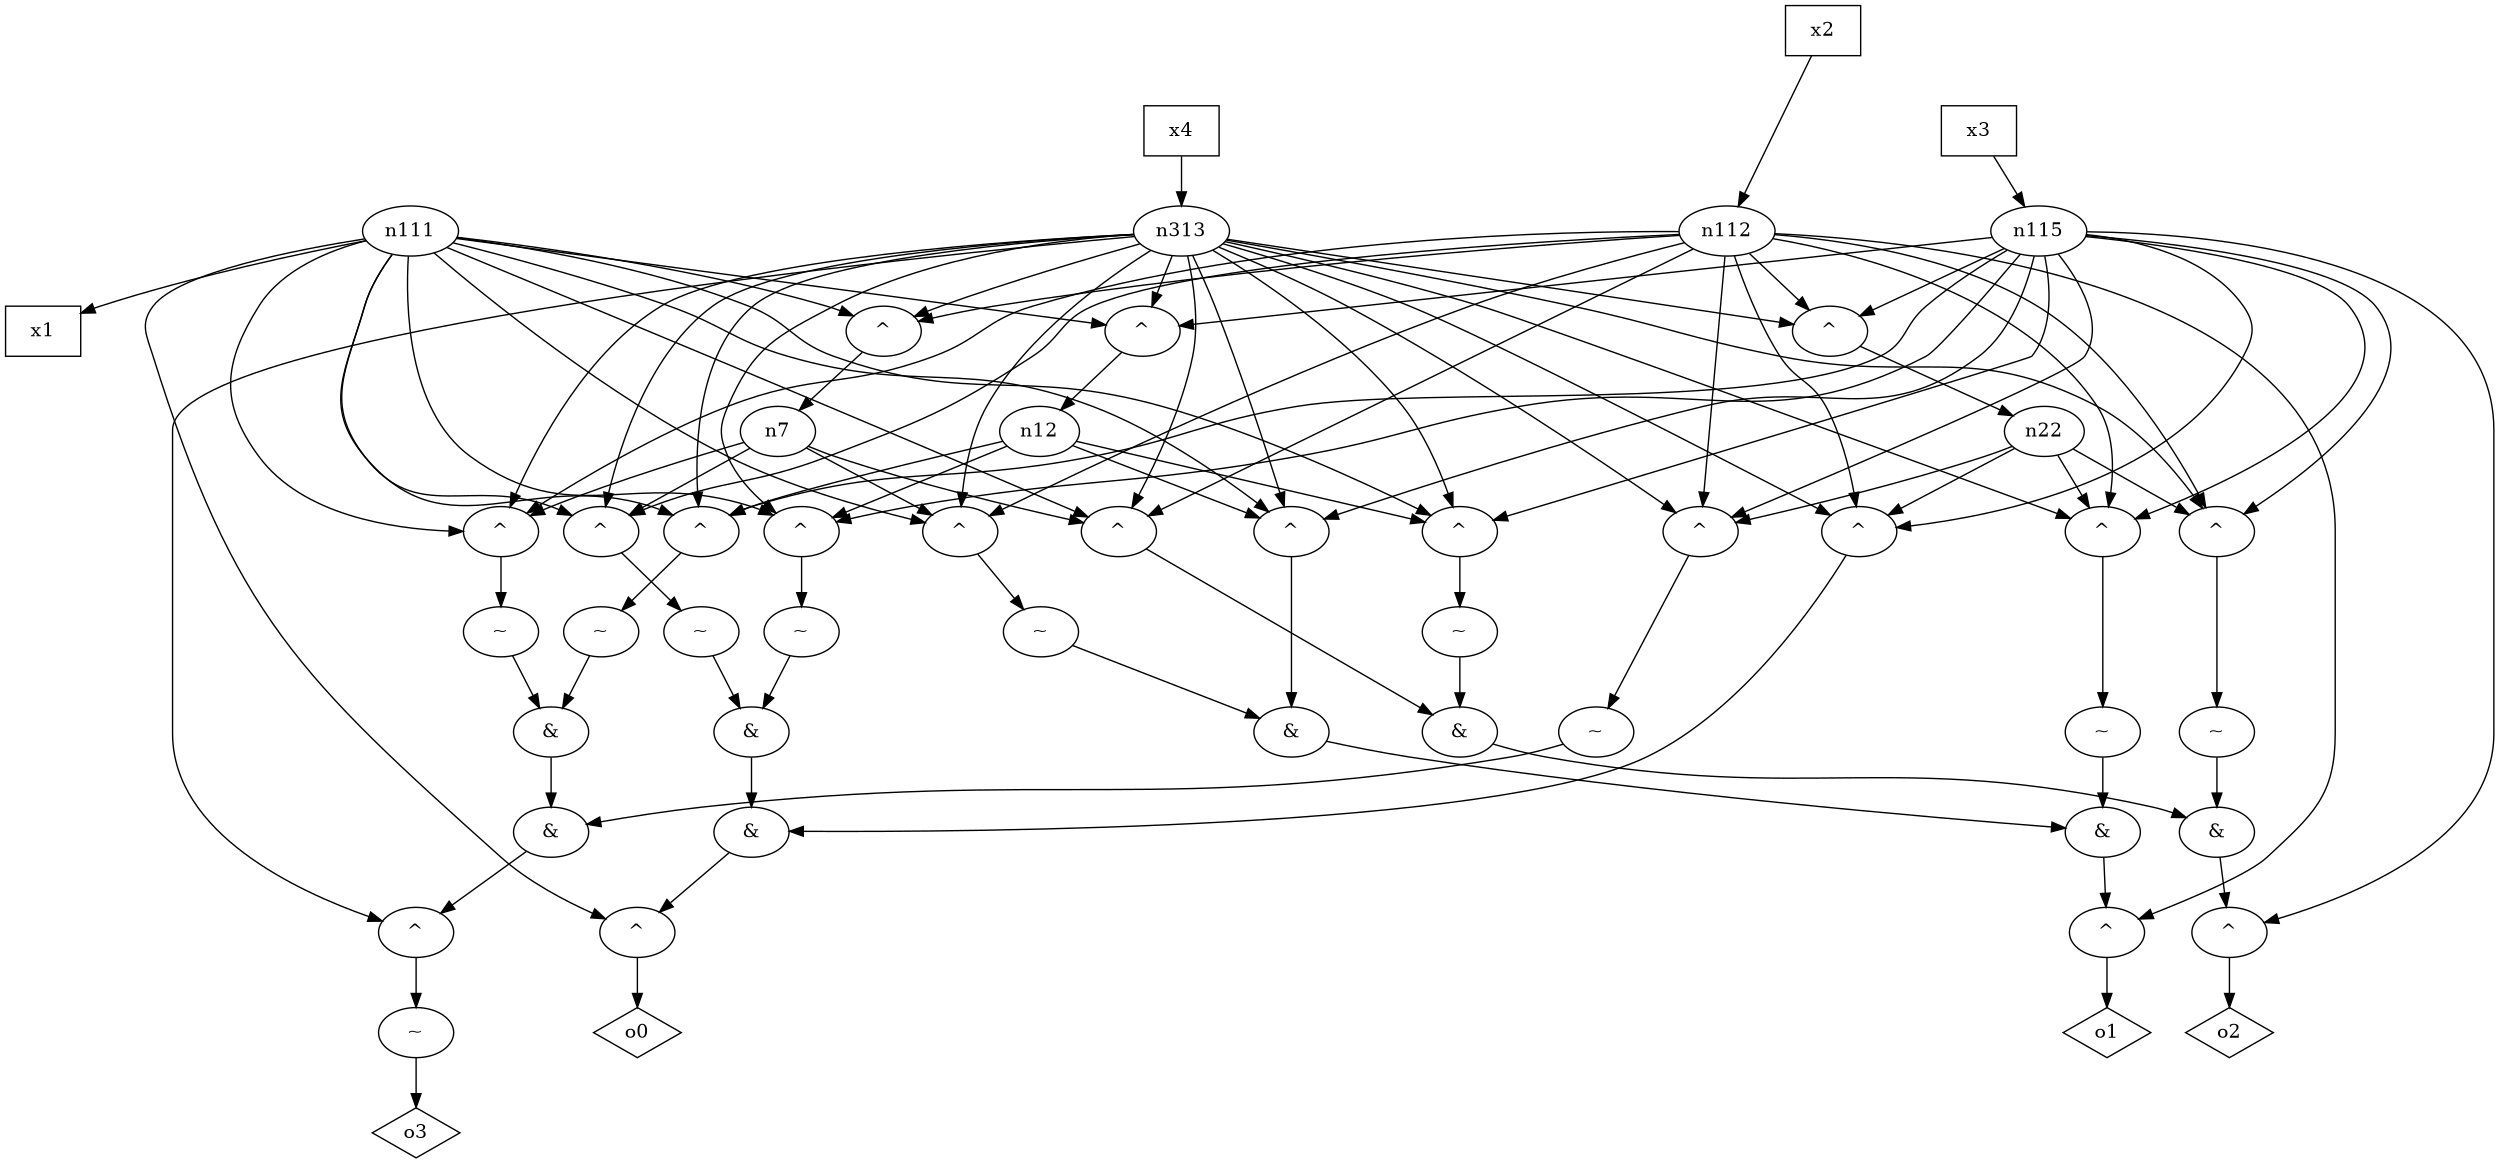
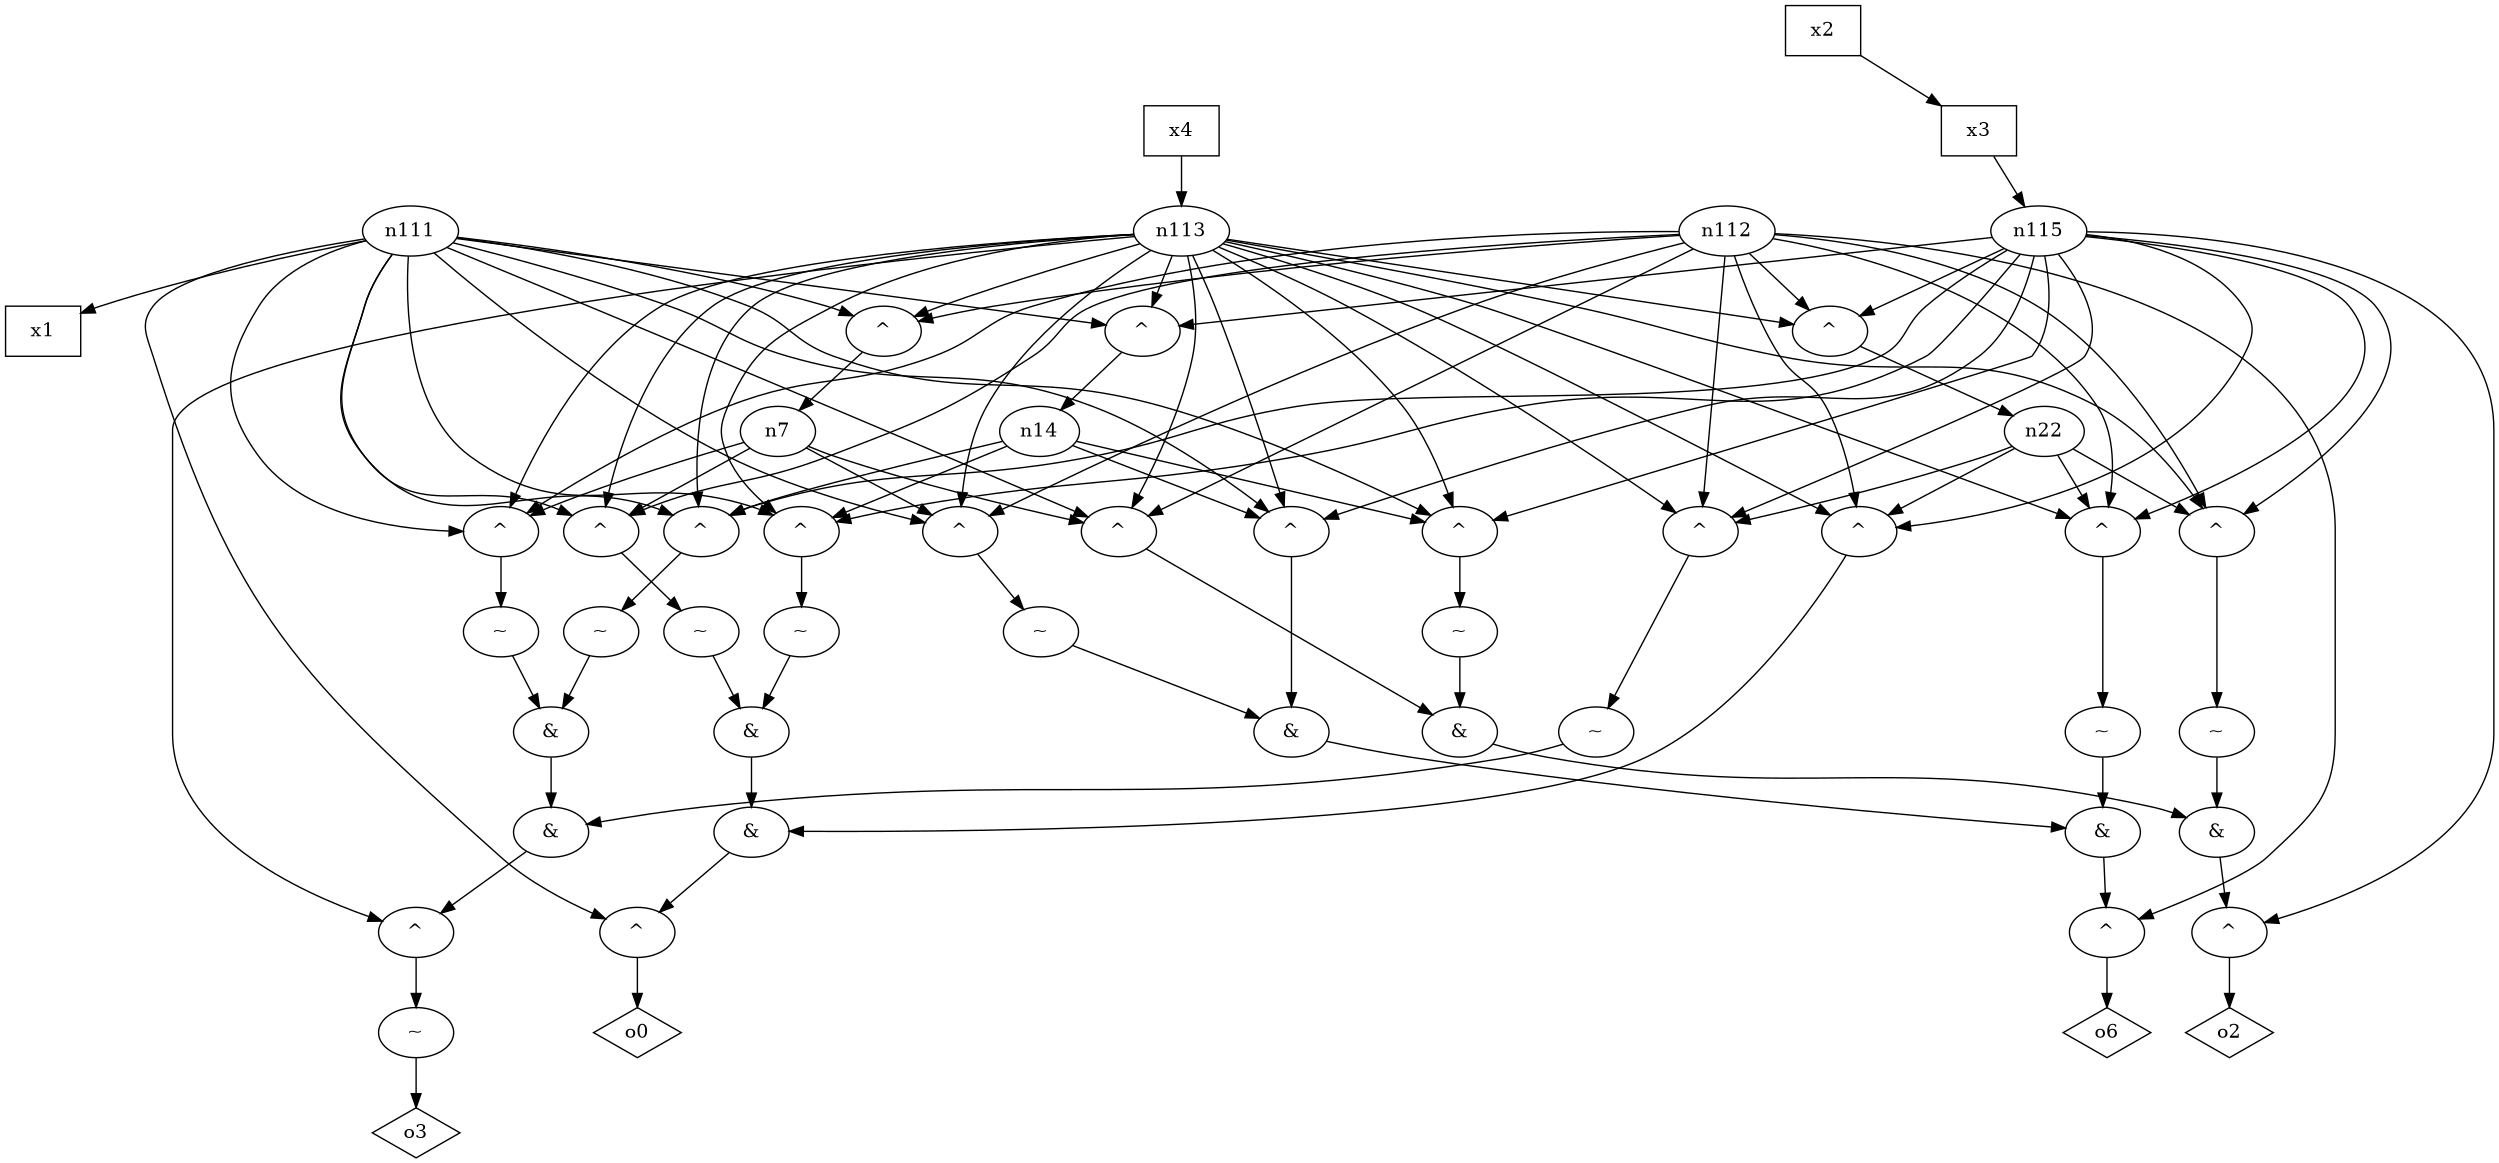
(1778, 125) -> (1895, 77)
(1182, 231) -> (1182, 231)
(1040, 431) -> (1040, 431)
(2107, 1033) -> (2107, 1033)
